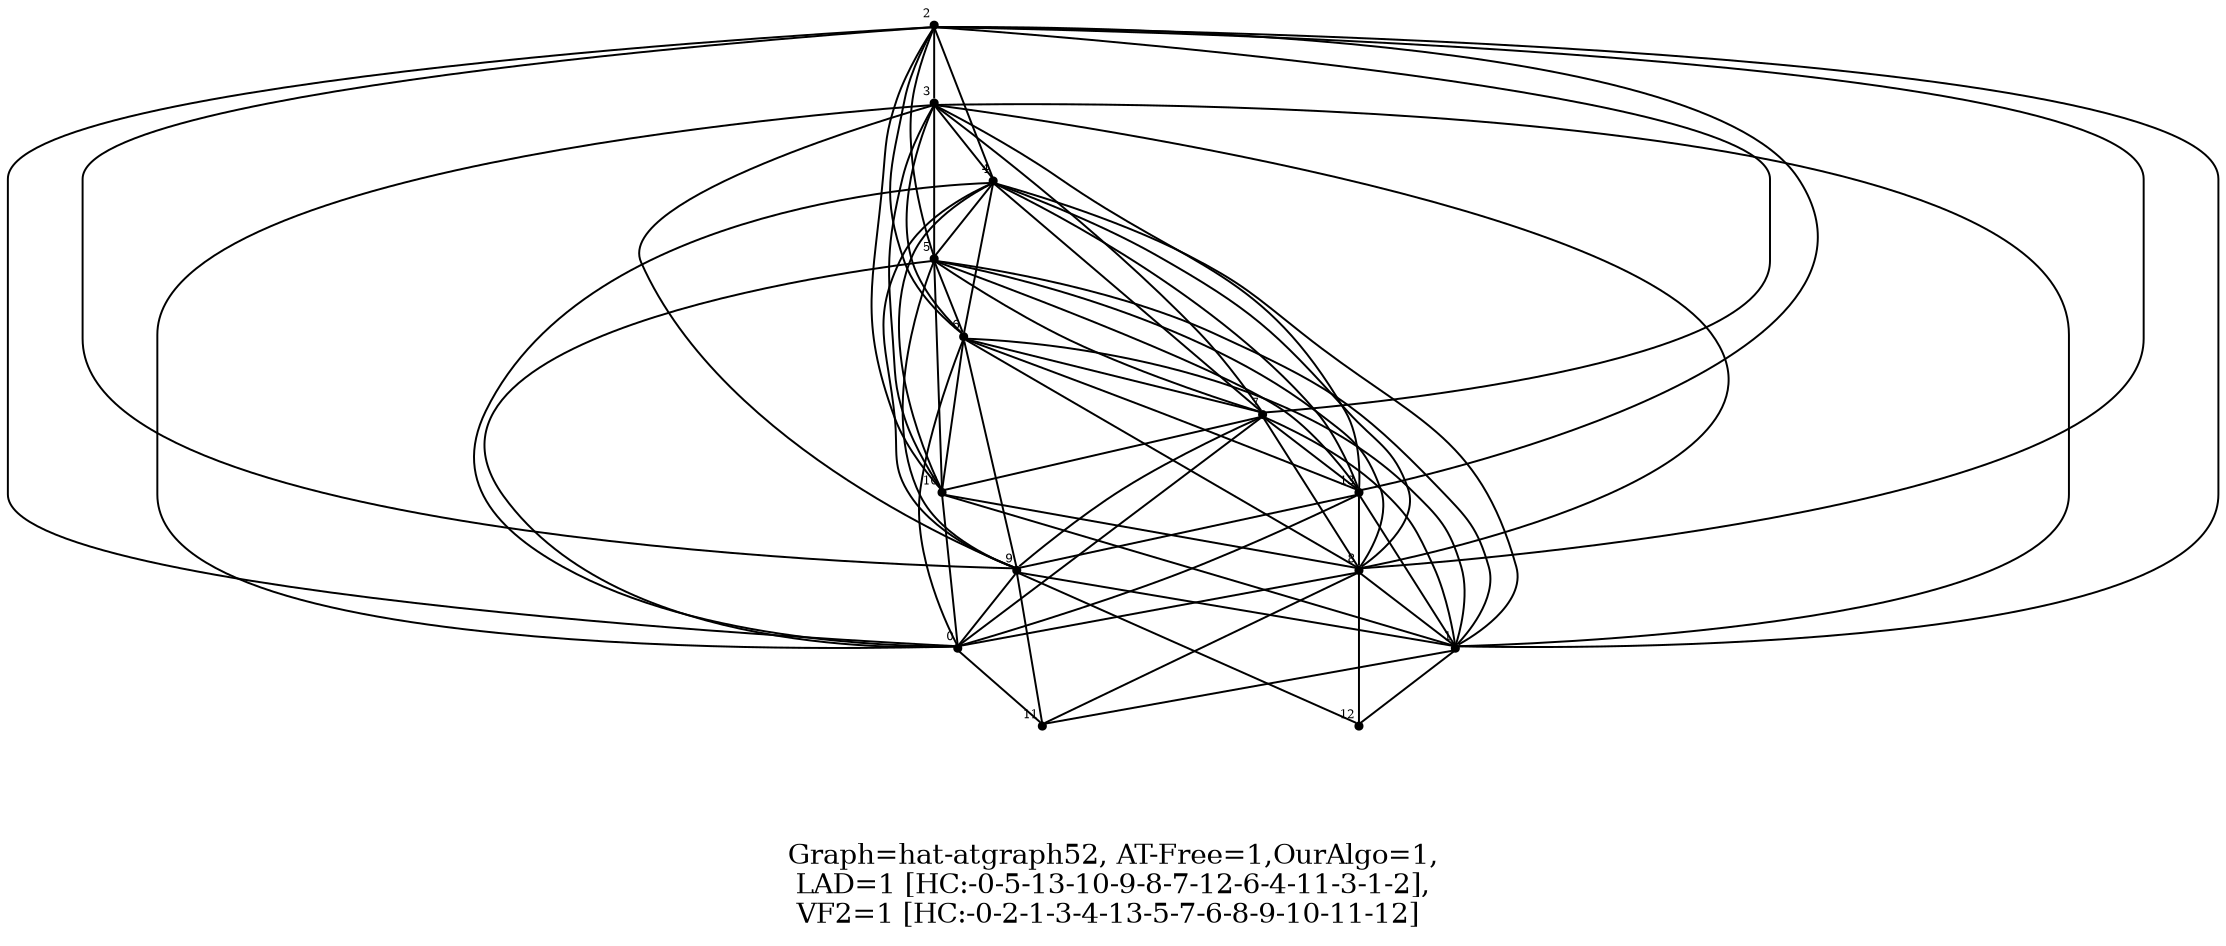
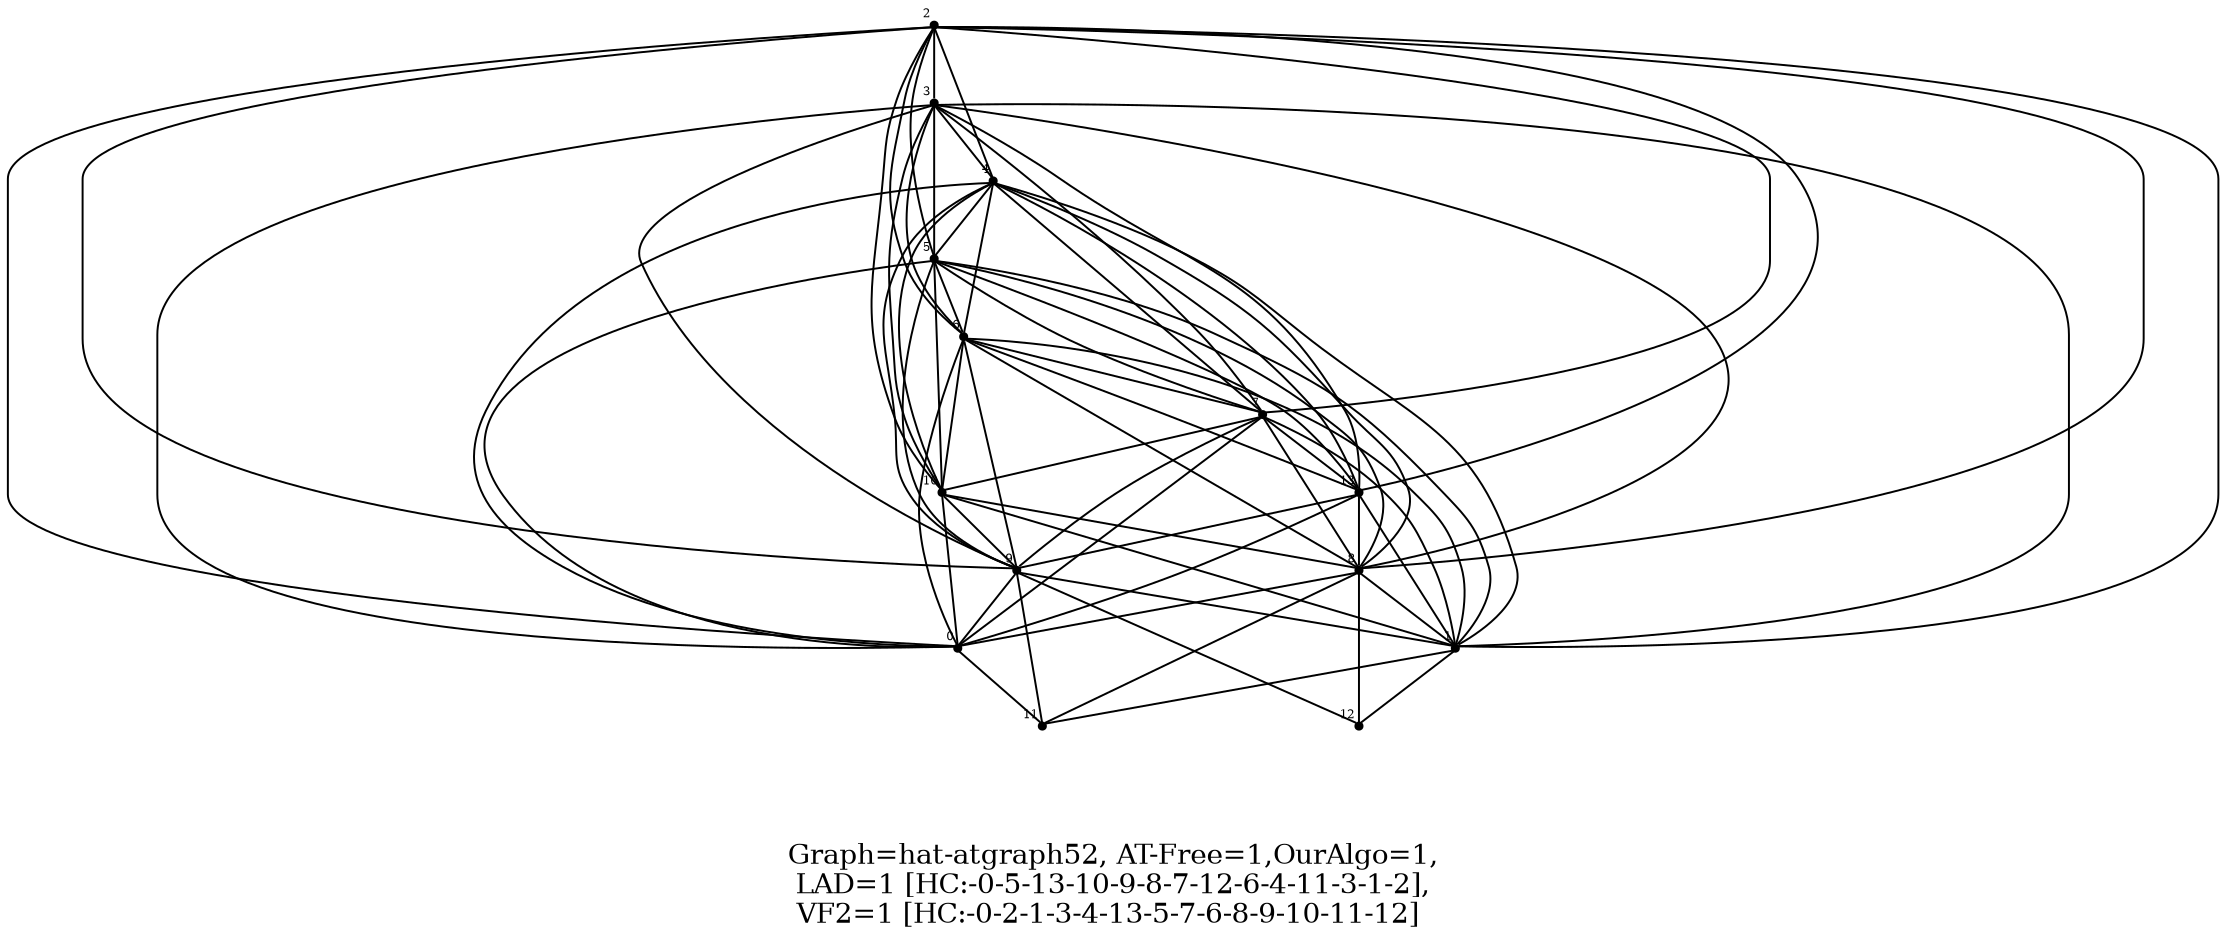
none -> (980, 532)
